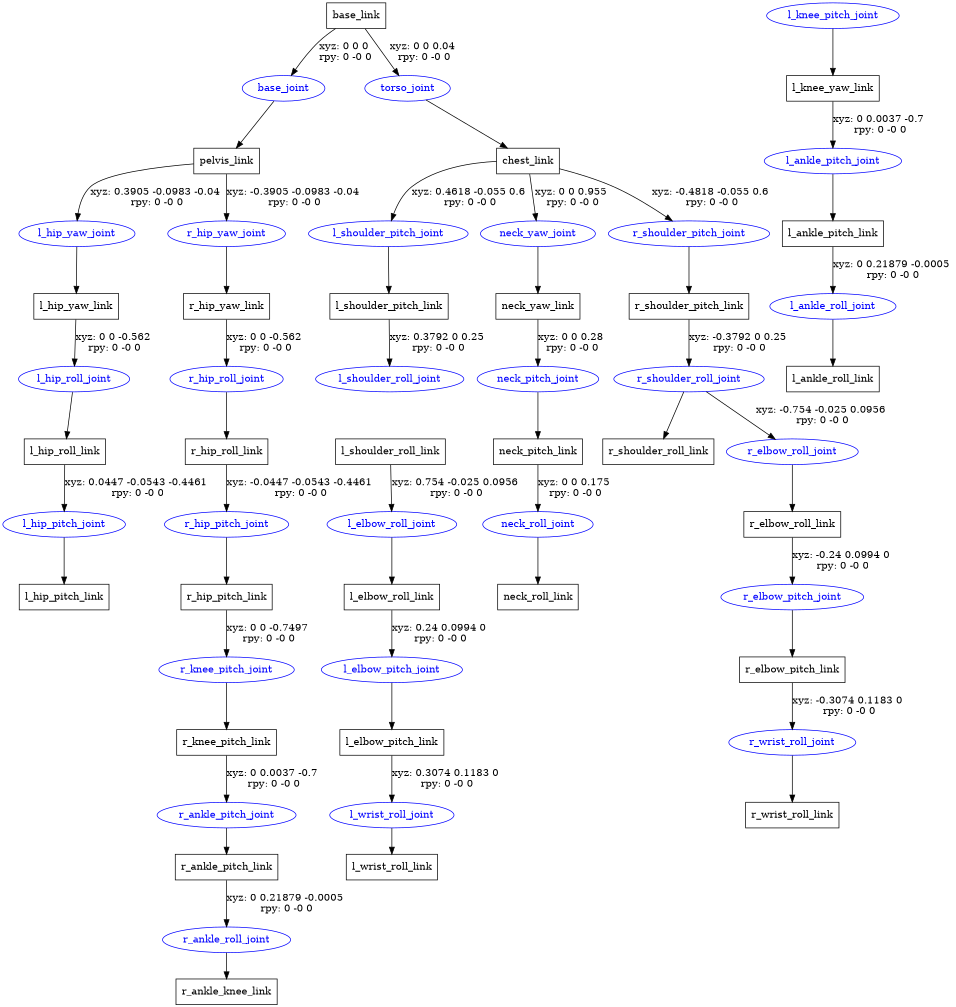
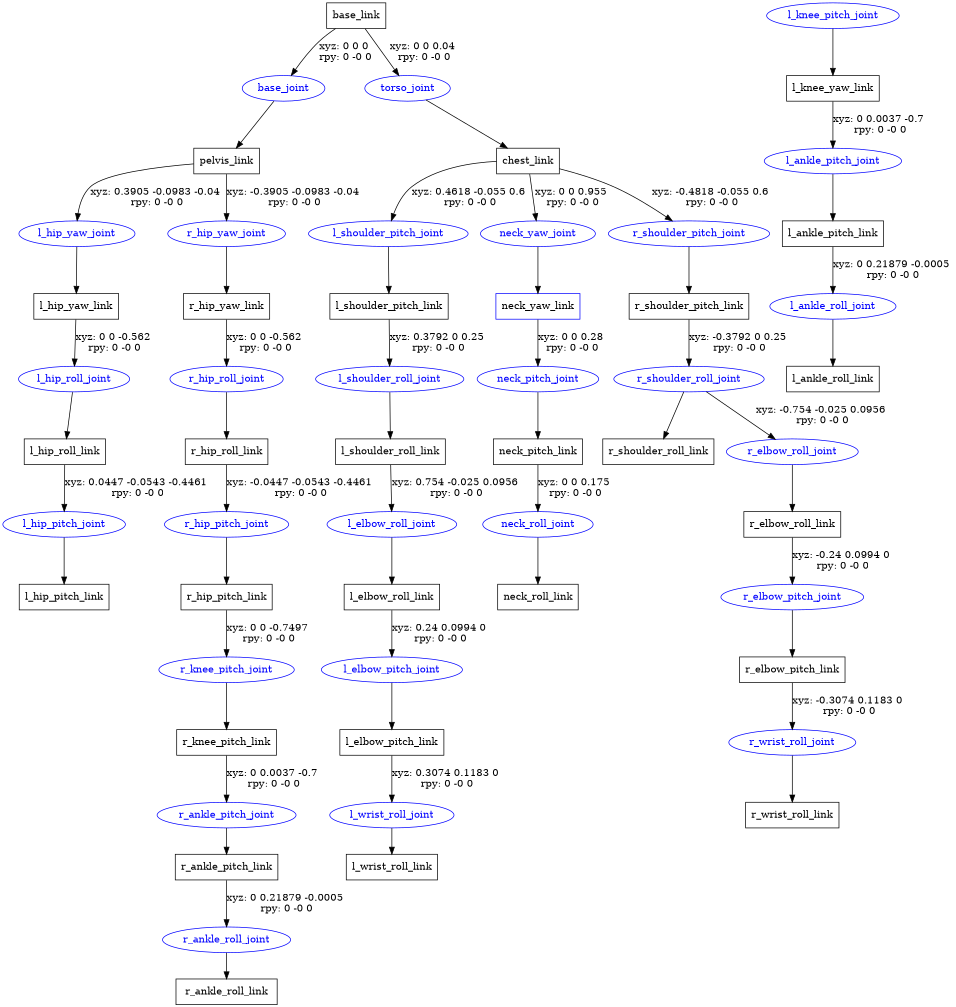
(538, 306) -> (538, 306)
none -> (390, 412)
(227, 992) -> (227, 992)
